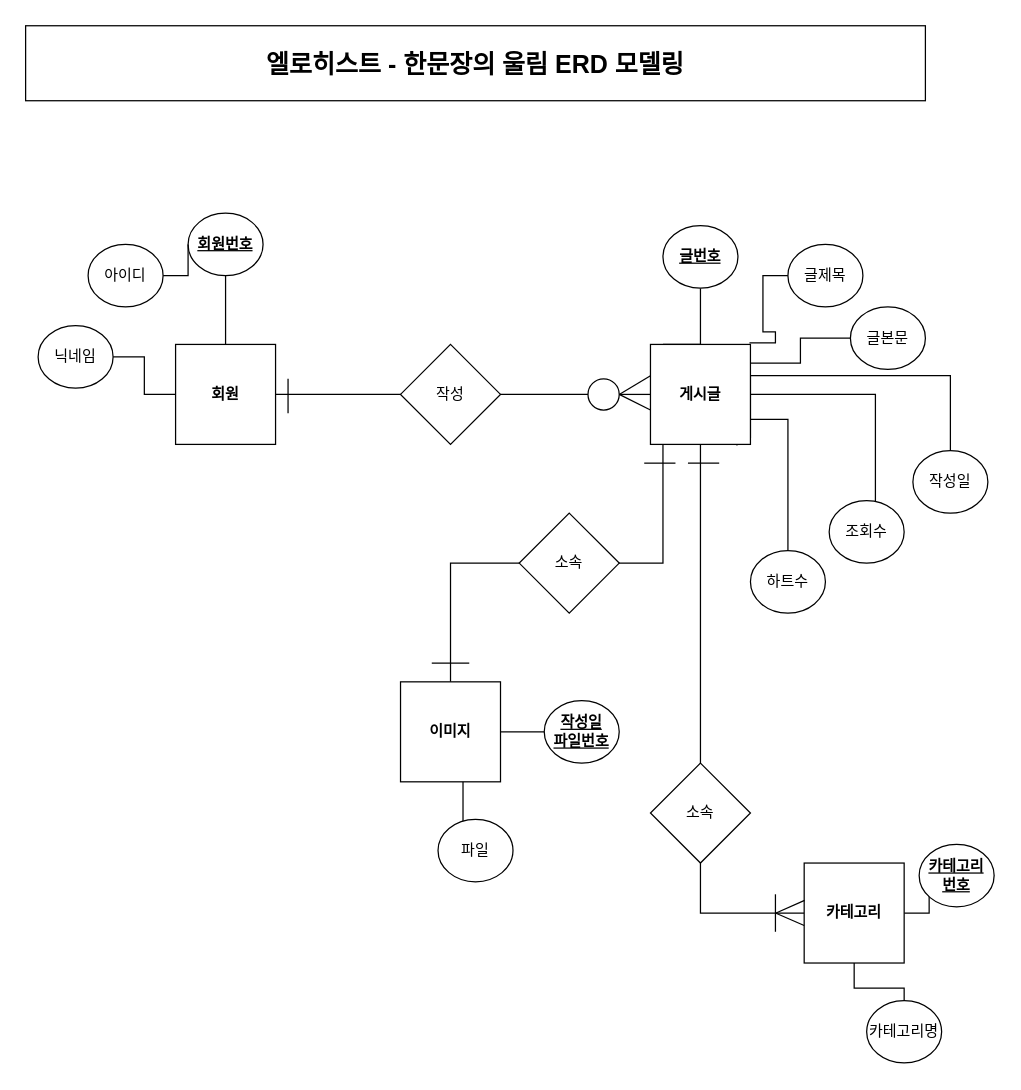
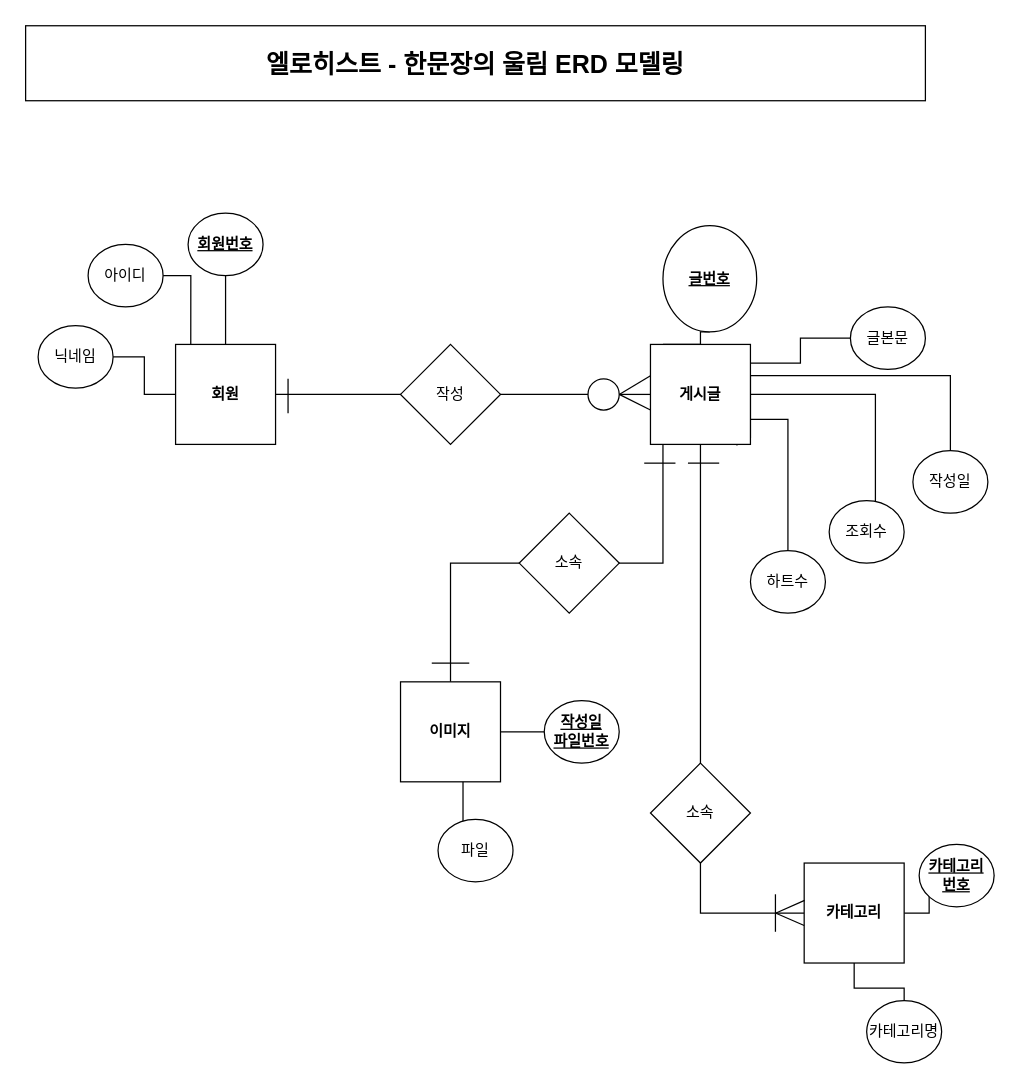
(701, 257) -> (710, 279)
(188, 264) -> (191, 307)
(826, 276) -> none
(763, 315) -> none
